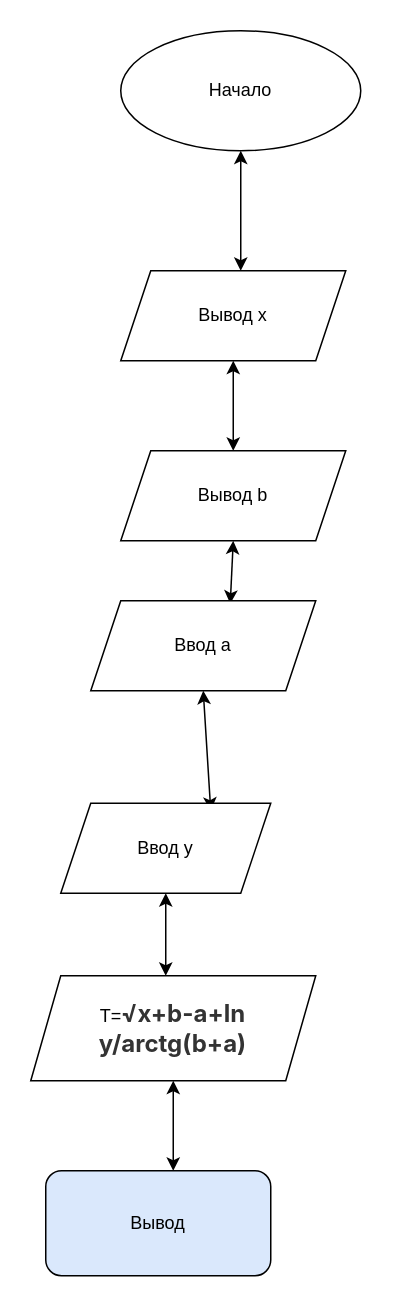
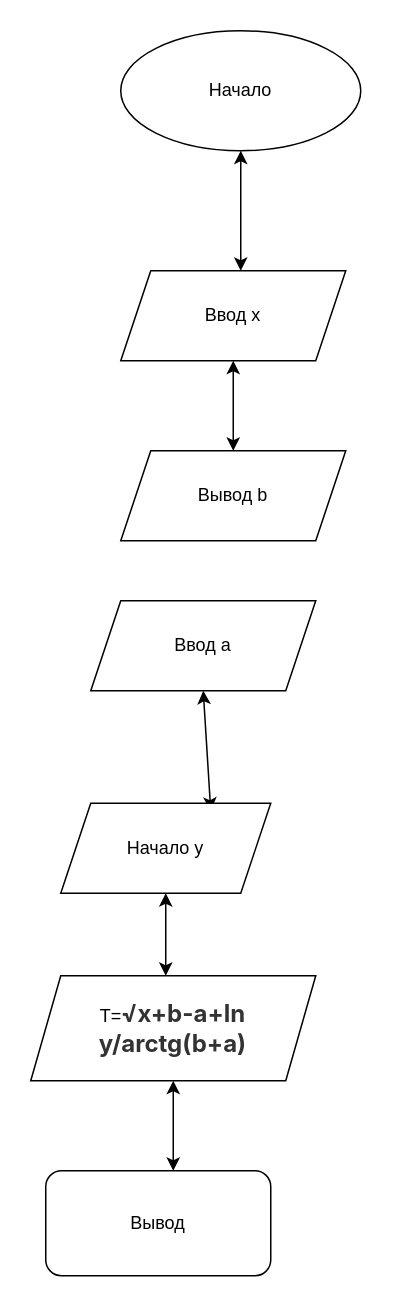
(233, 316) -> (233, 316)
(232, 573) -> none
(166, 848) -> (166, 848)
(158, 1223) -> (158, 1223)
